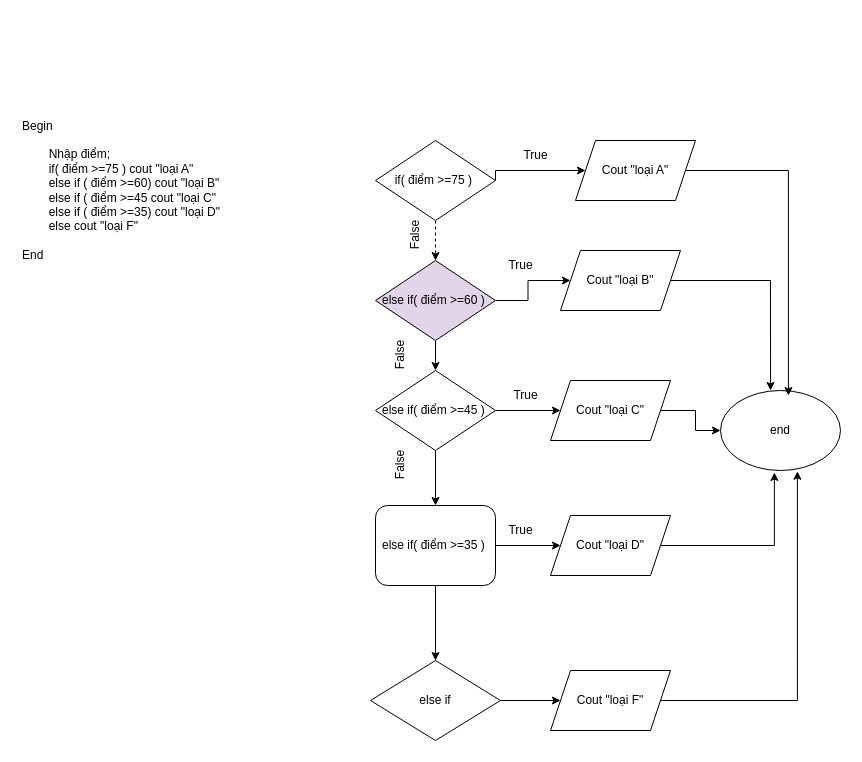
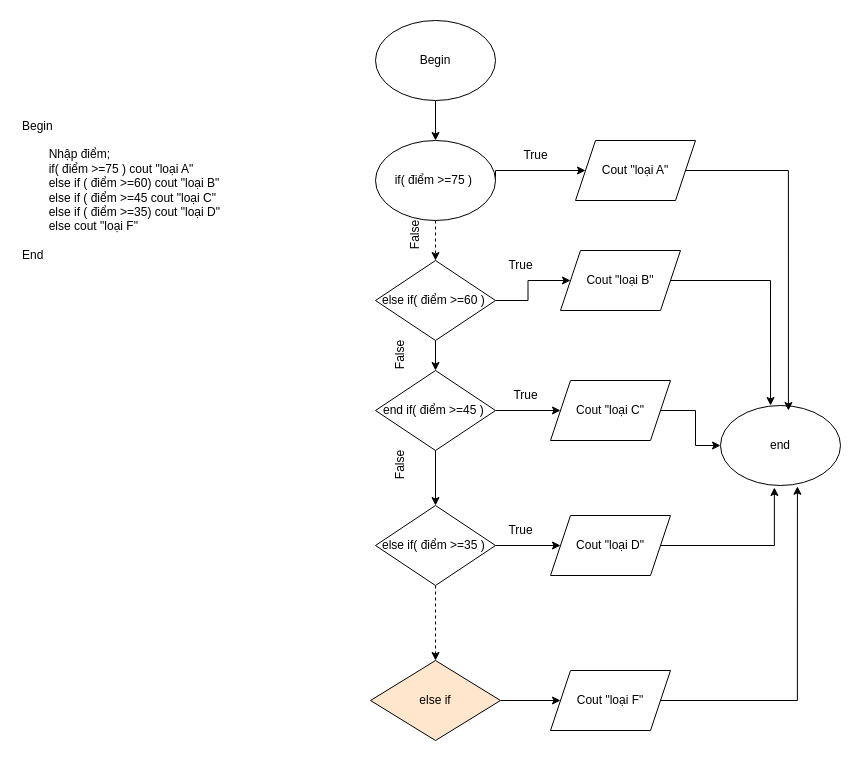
none -> (436, 61)
none -> (436, 117)
(436, 181) -> (436, 181)
(436, 301) -> (436, 301)
(436, 411) -> (436, 411)
(781, 431) -> (781, 446)
(436, 546) -> (436, 546)
(436, 619) -> (436, 619)
(436, 701) -> (436, 701)
